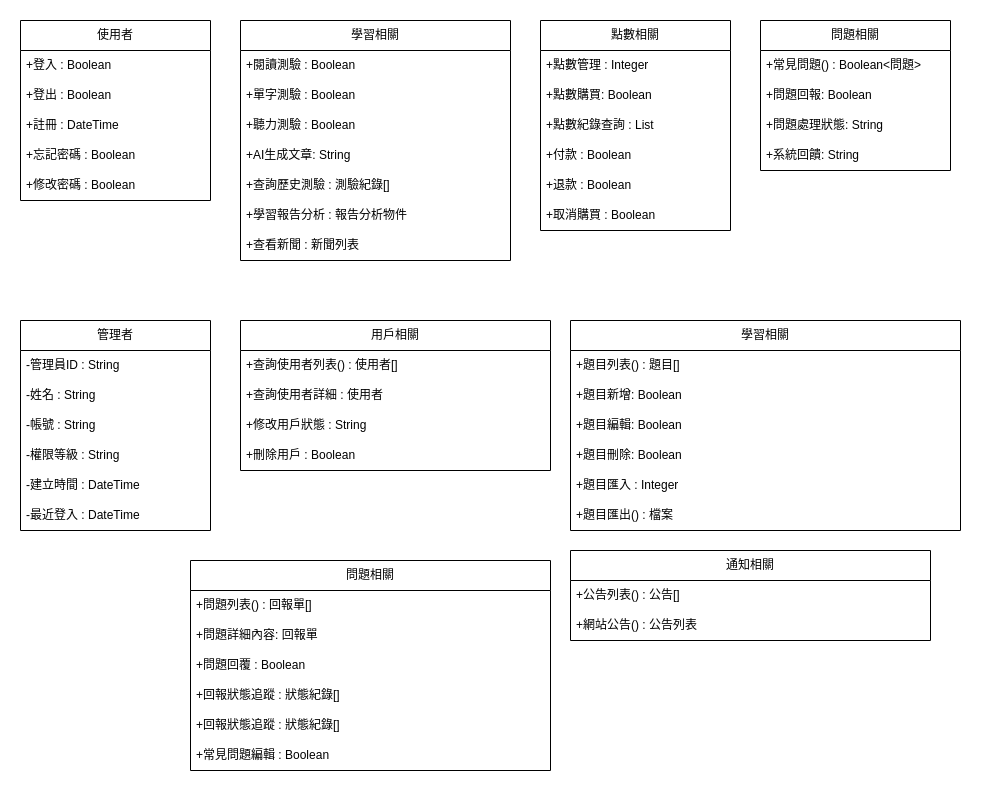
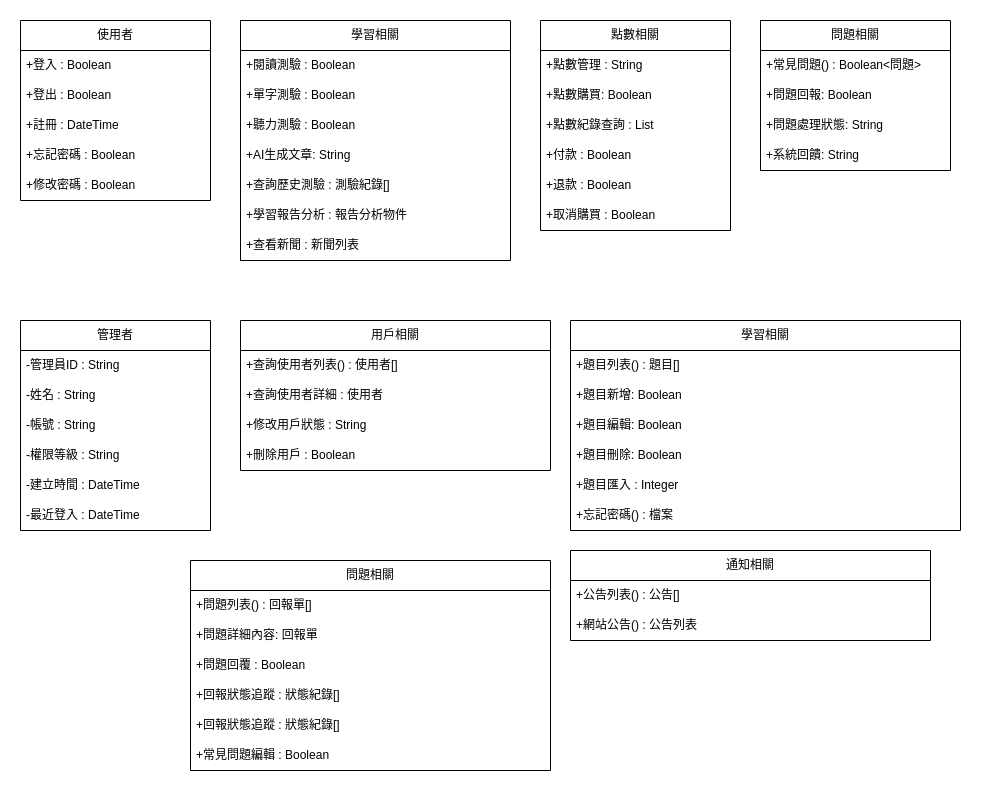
(603, 66) -> (598, 66)
(628, 516) -> (628, 516)
